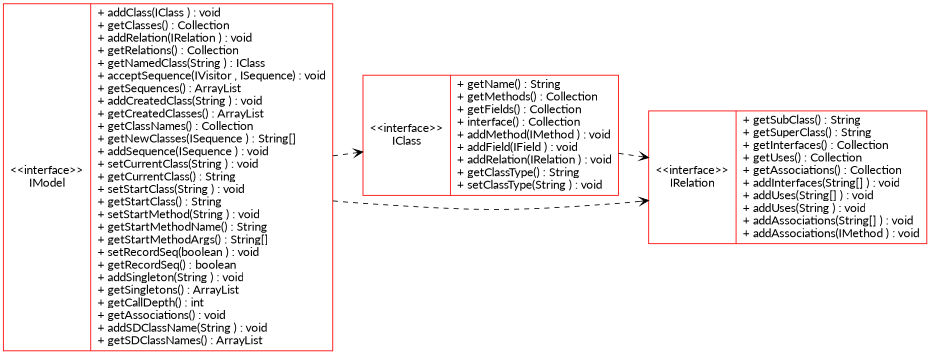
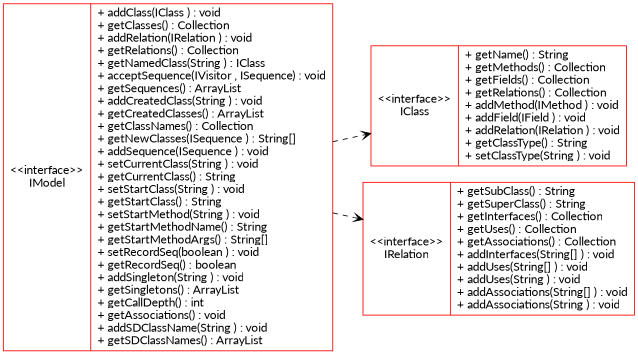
(519, 122) -> (536, 93)
(629, 155) -> none
(831, 234) -> (539, 305)
